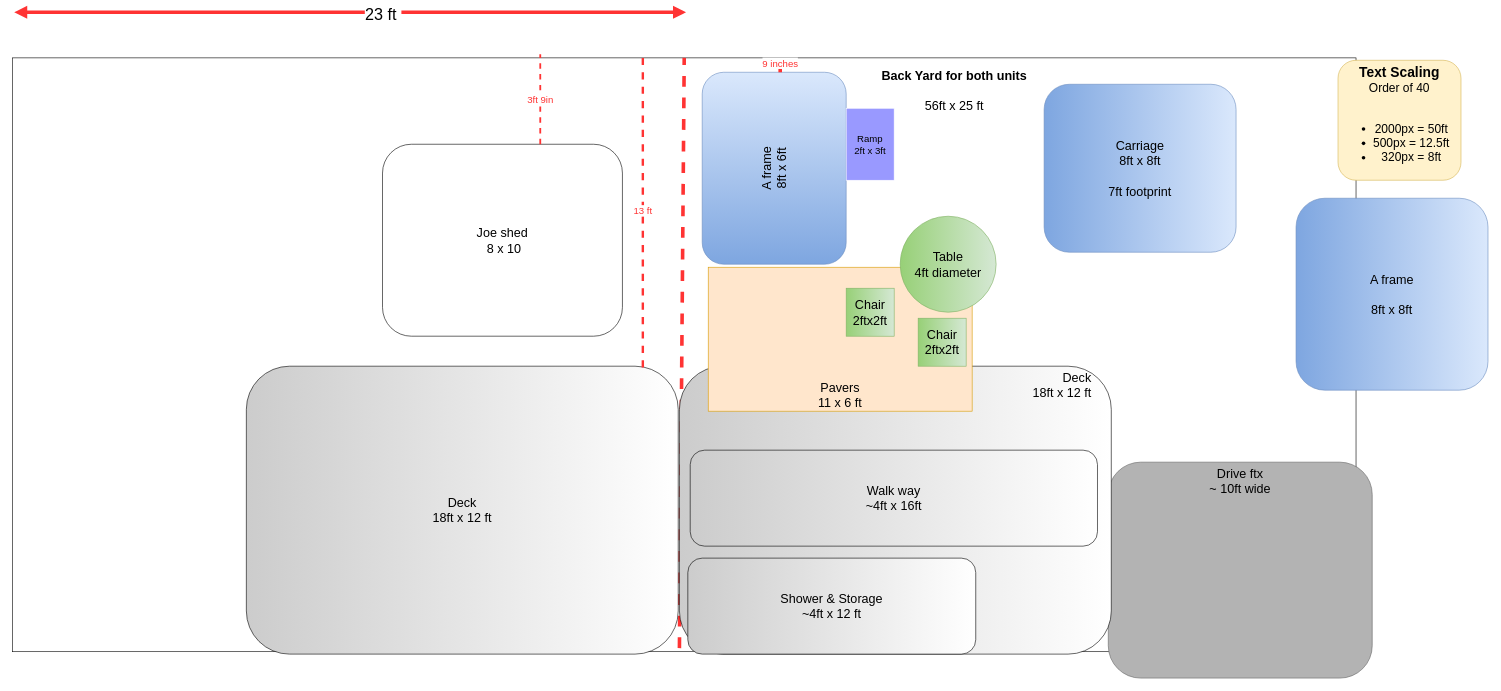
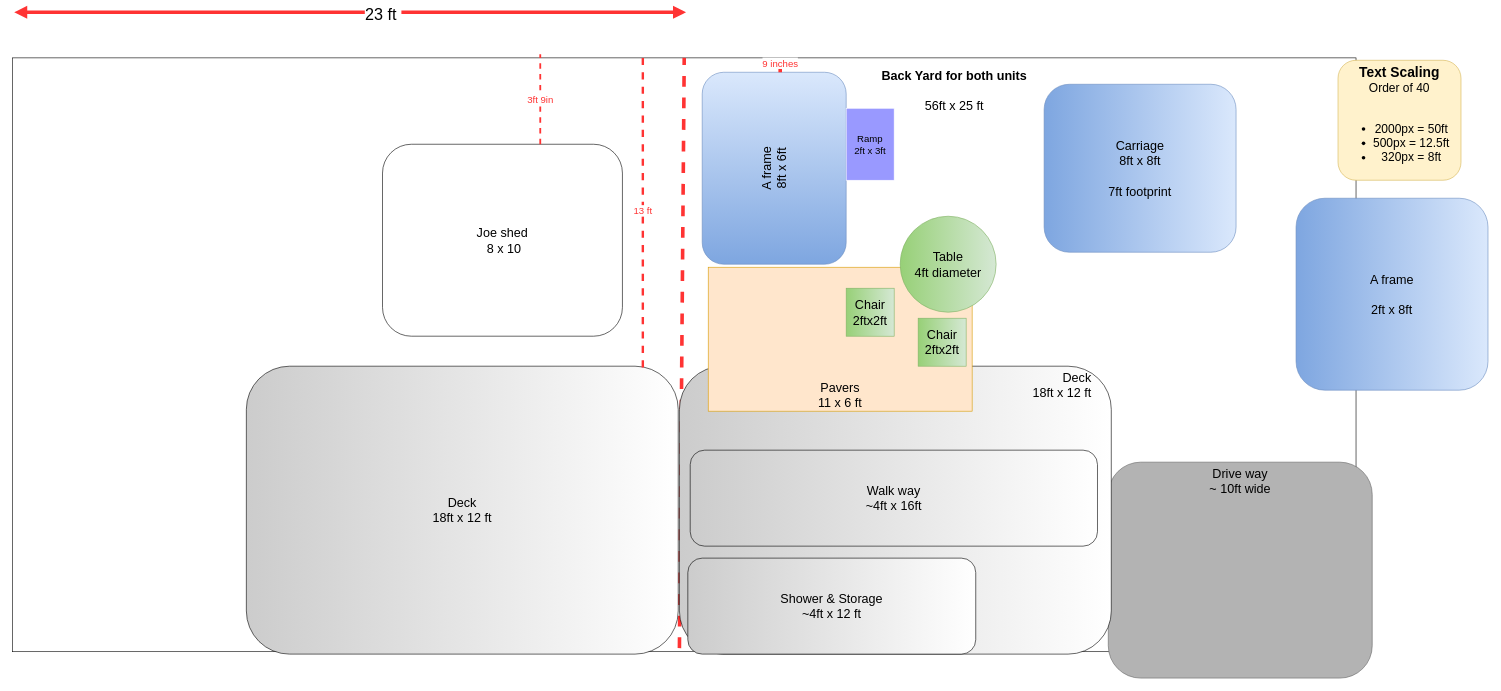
(1392, 294) -> (1392, 294)
(1241, 482) -> (1241, 482)
